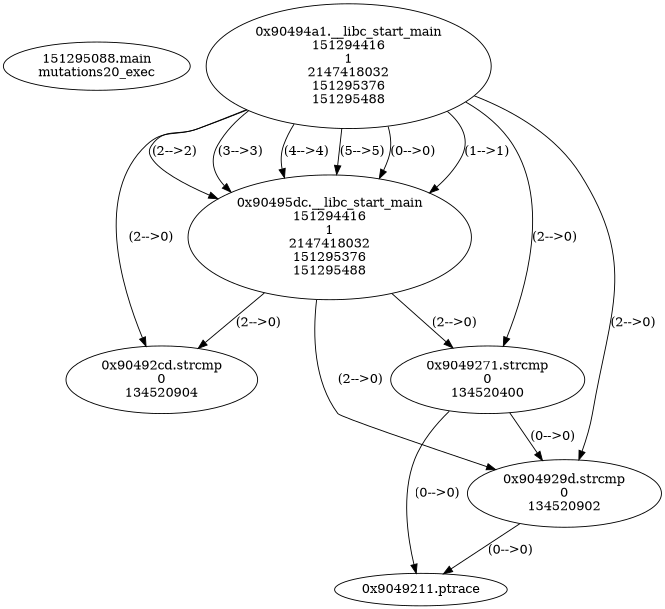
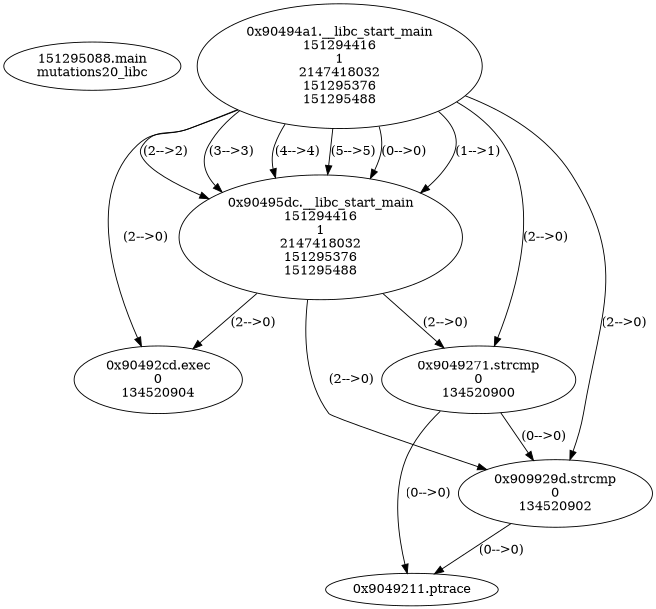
(97, 66) -> (92, 66)
(162, 380) -> (158, 380)
(488, 380) -> (479, 380)
(564, 493) -> (555, 493)
